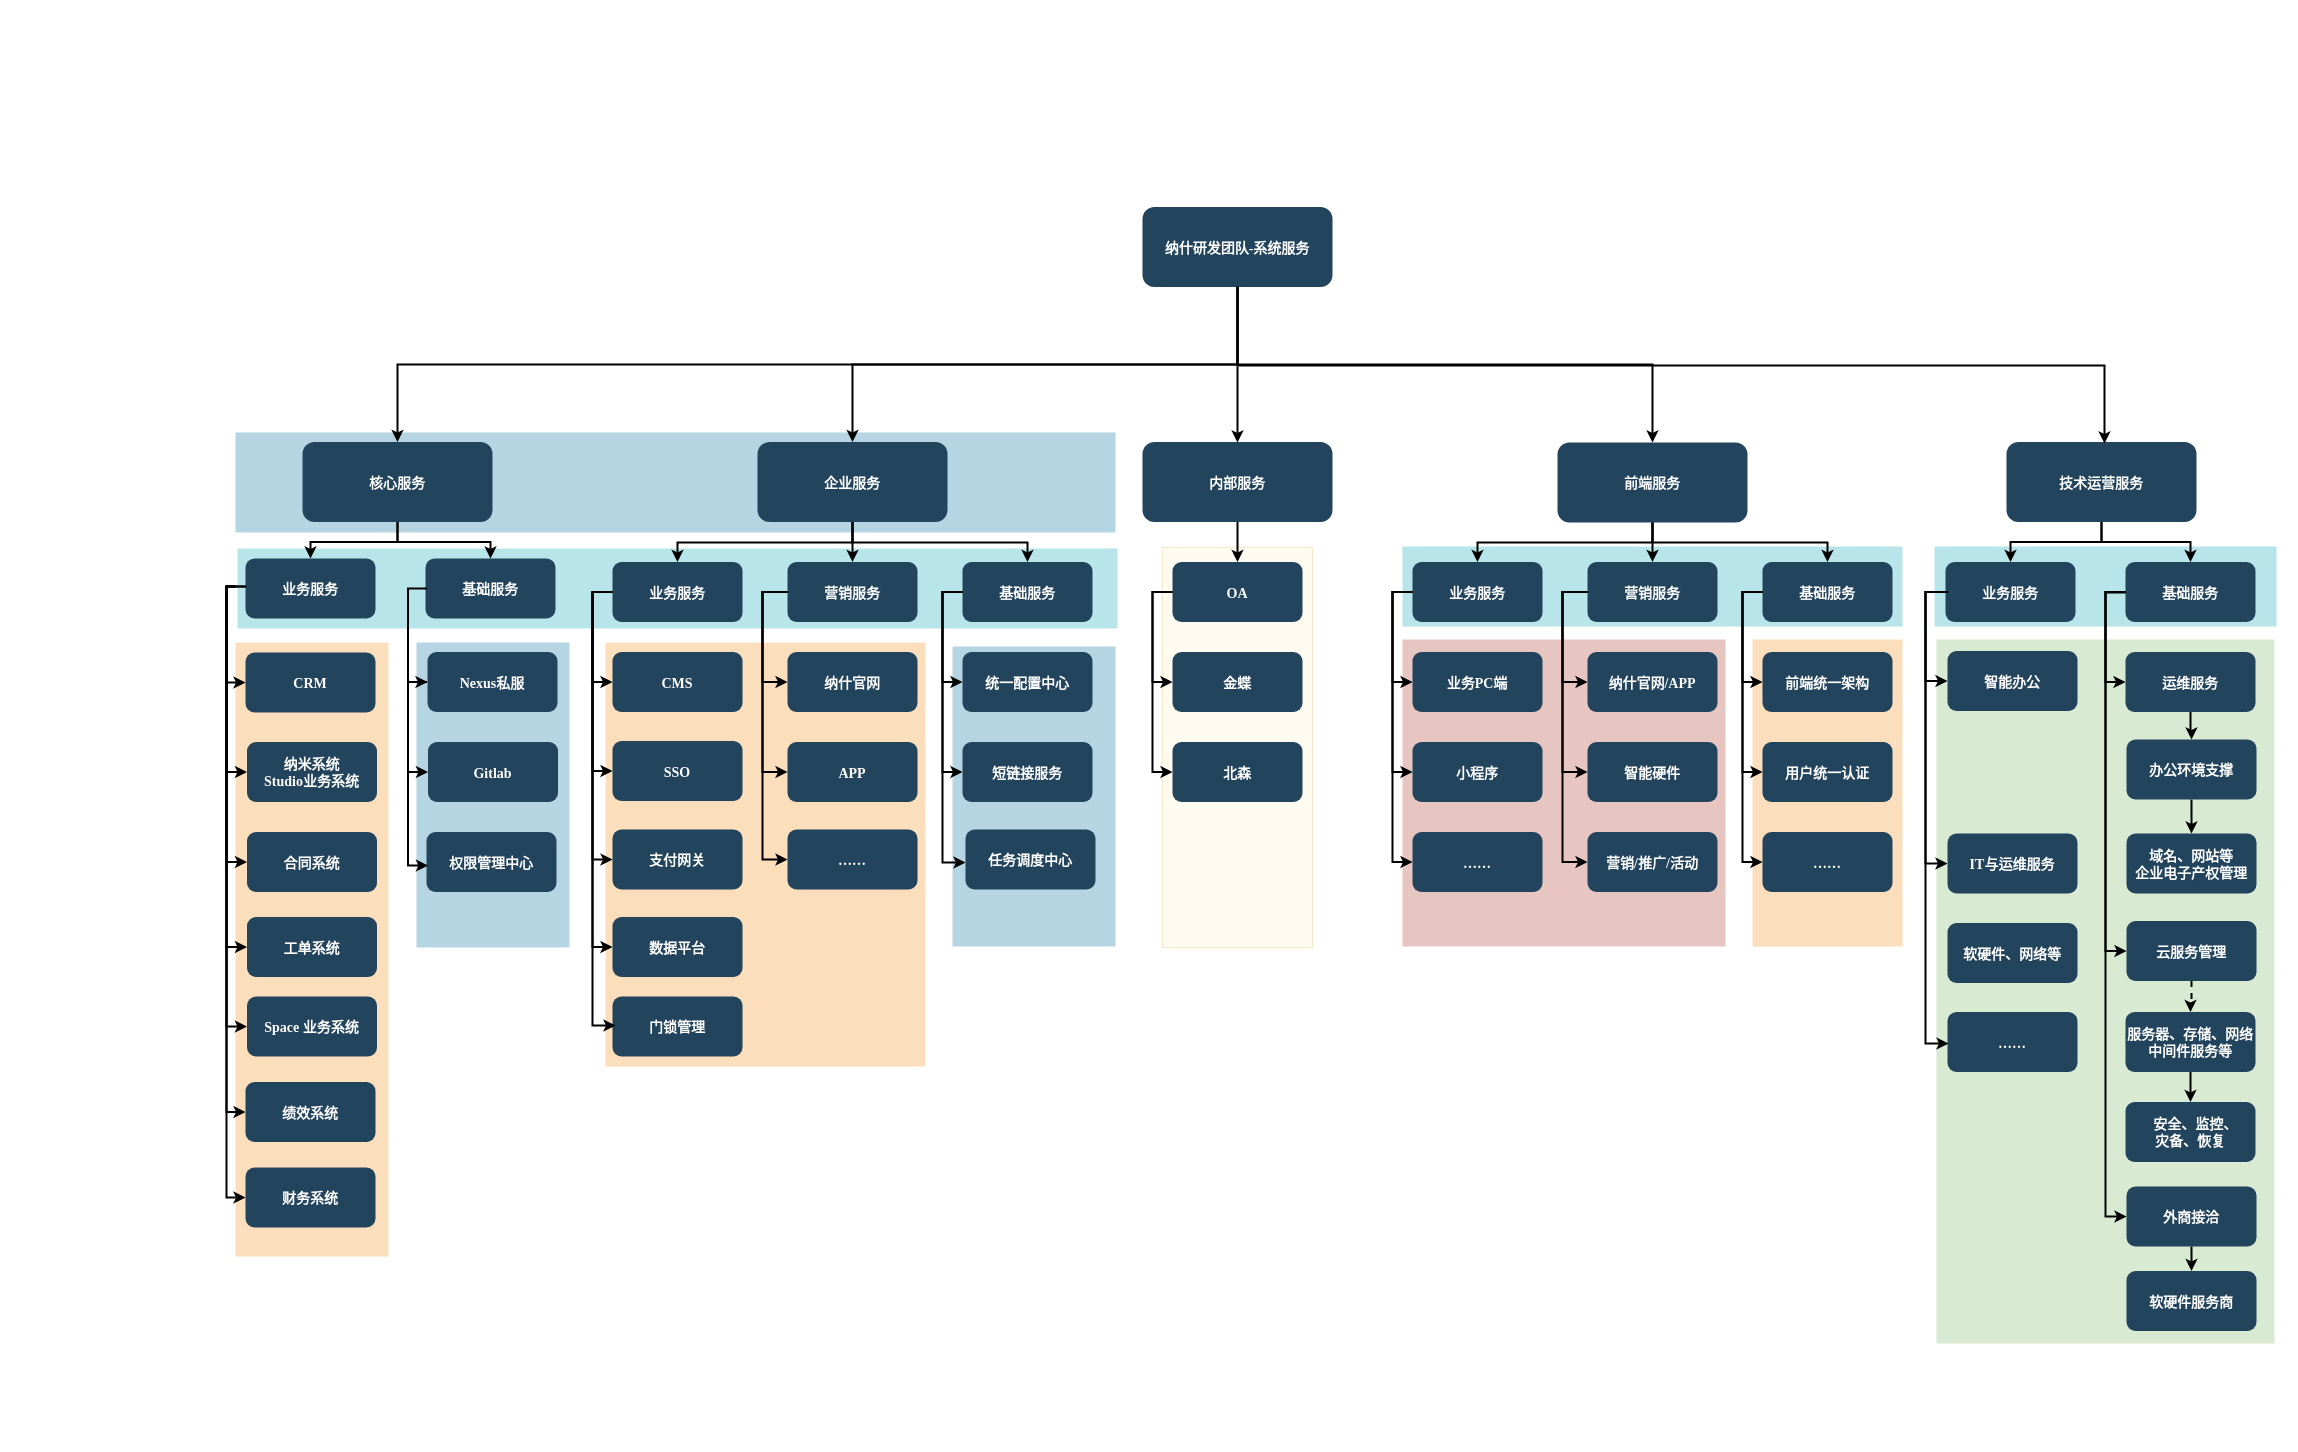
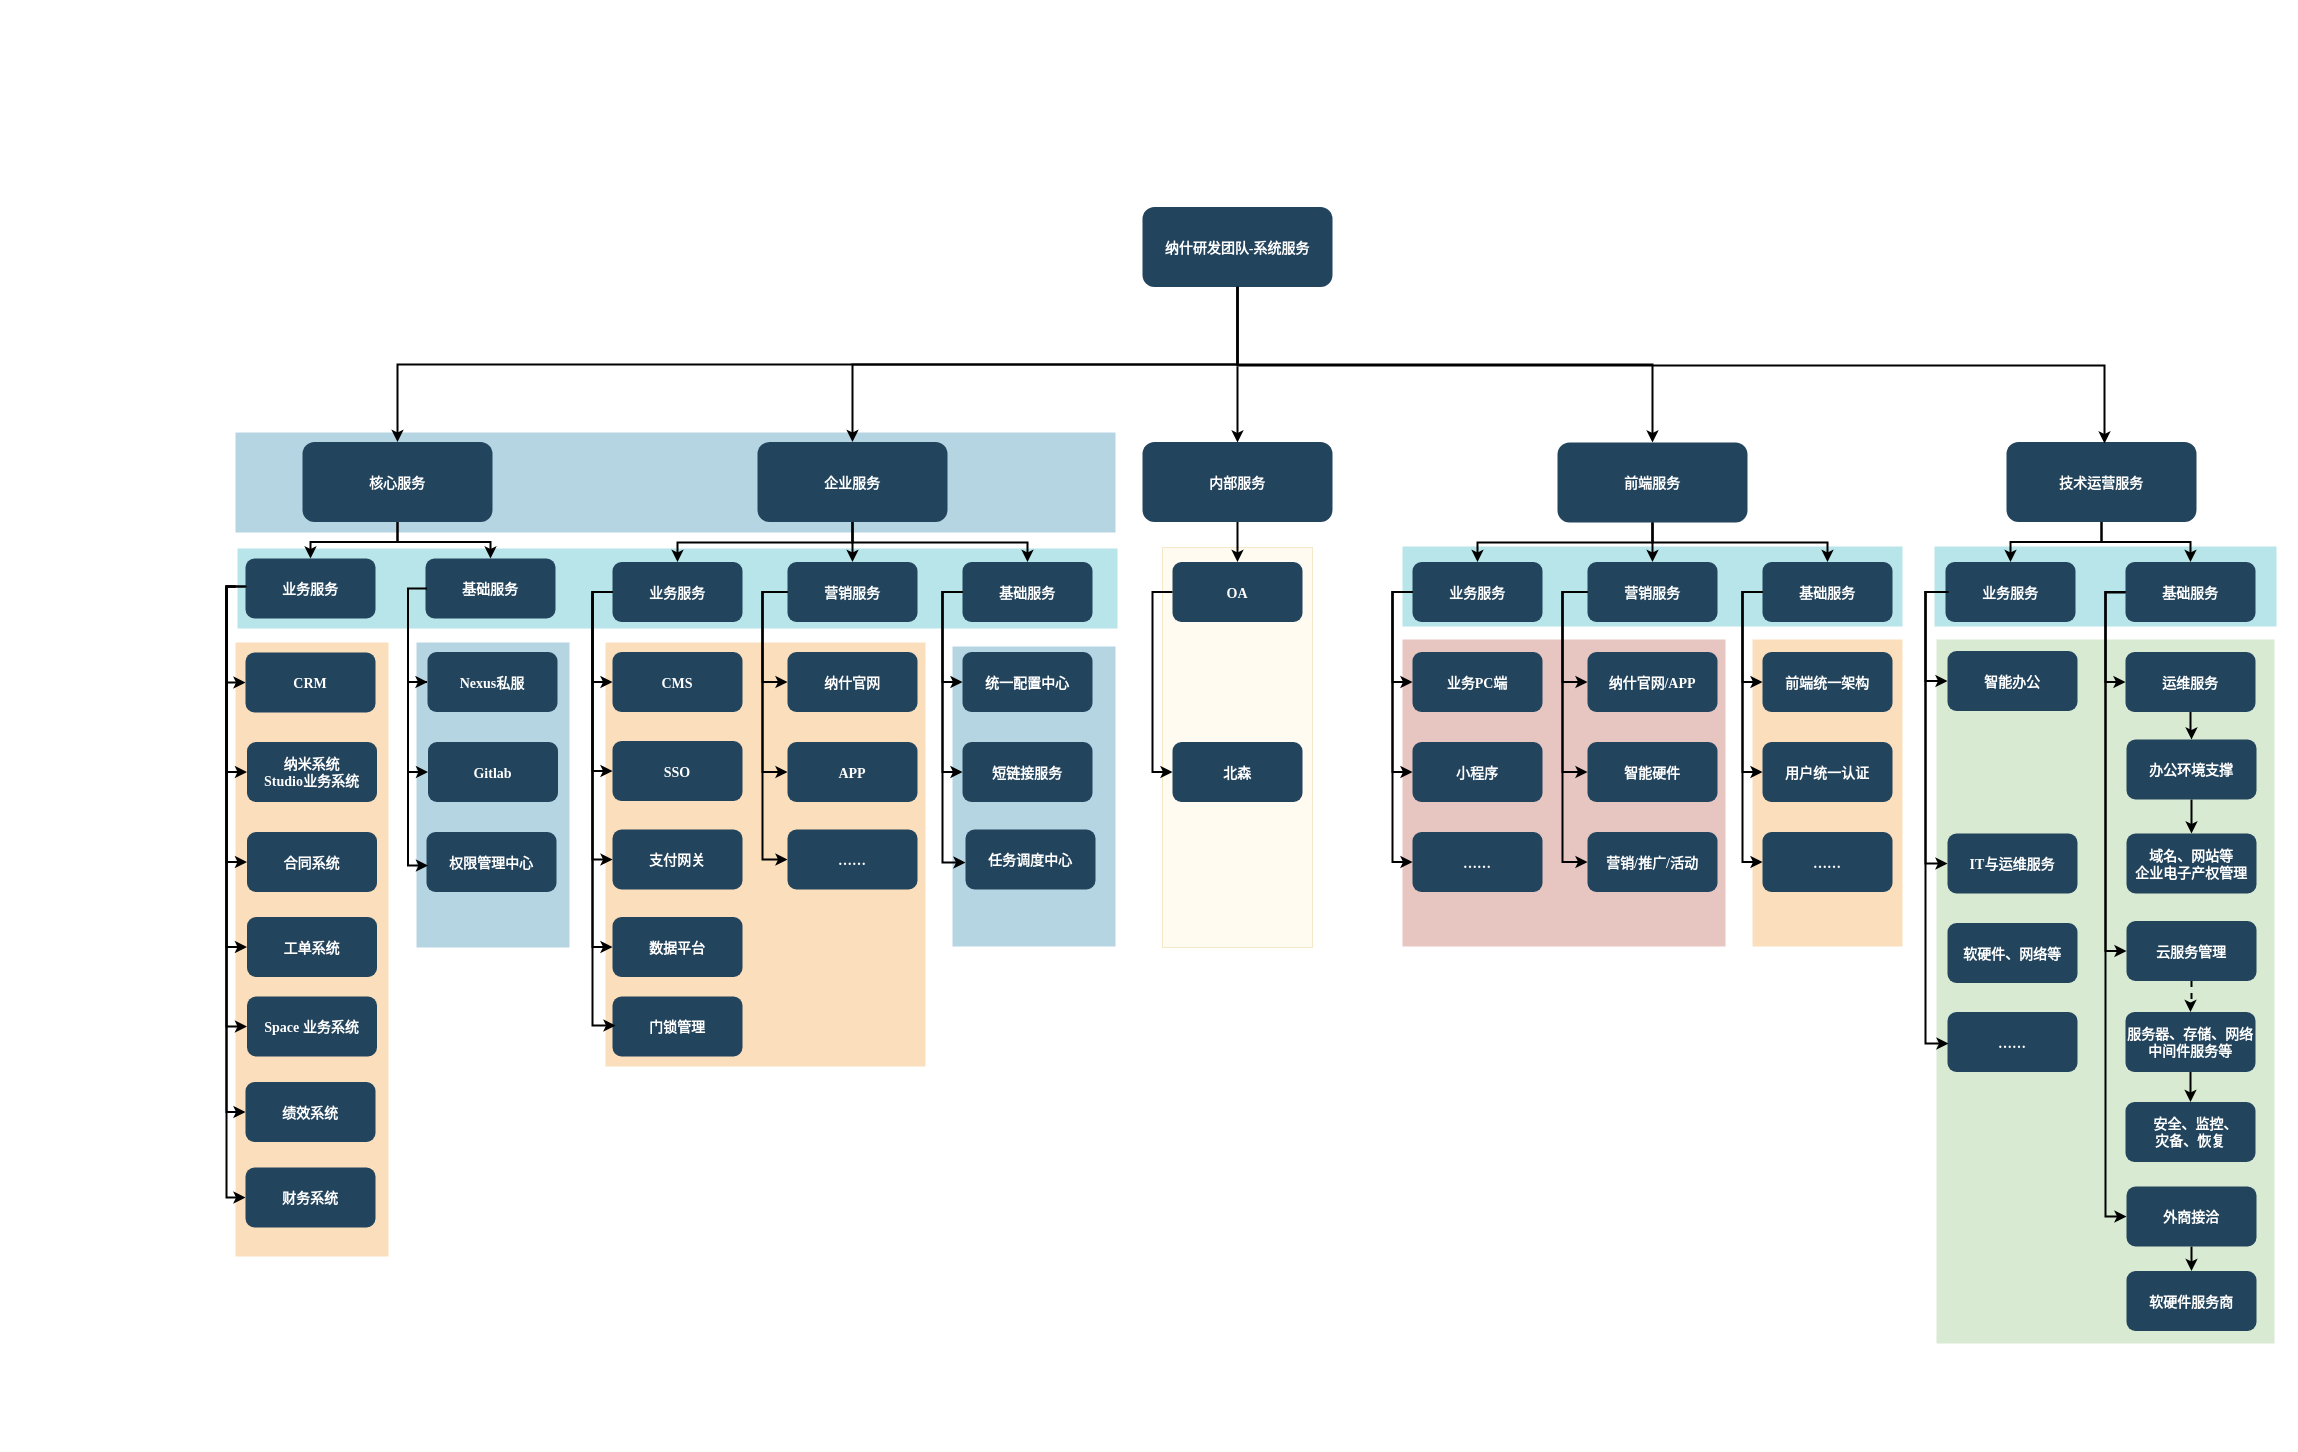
(1159, 682) -> none
(1238, 682) -> none
